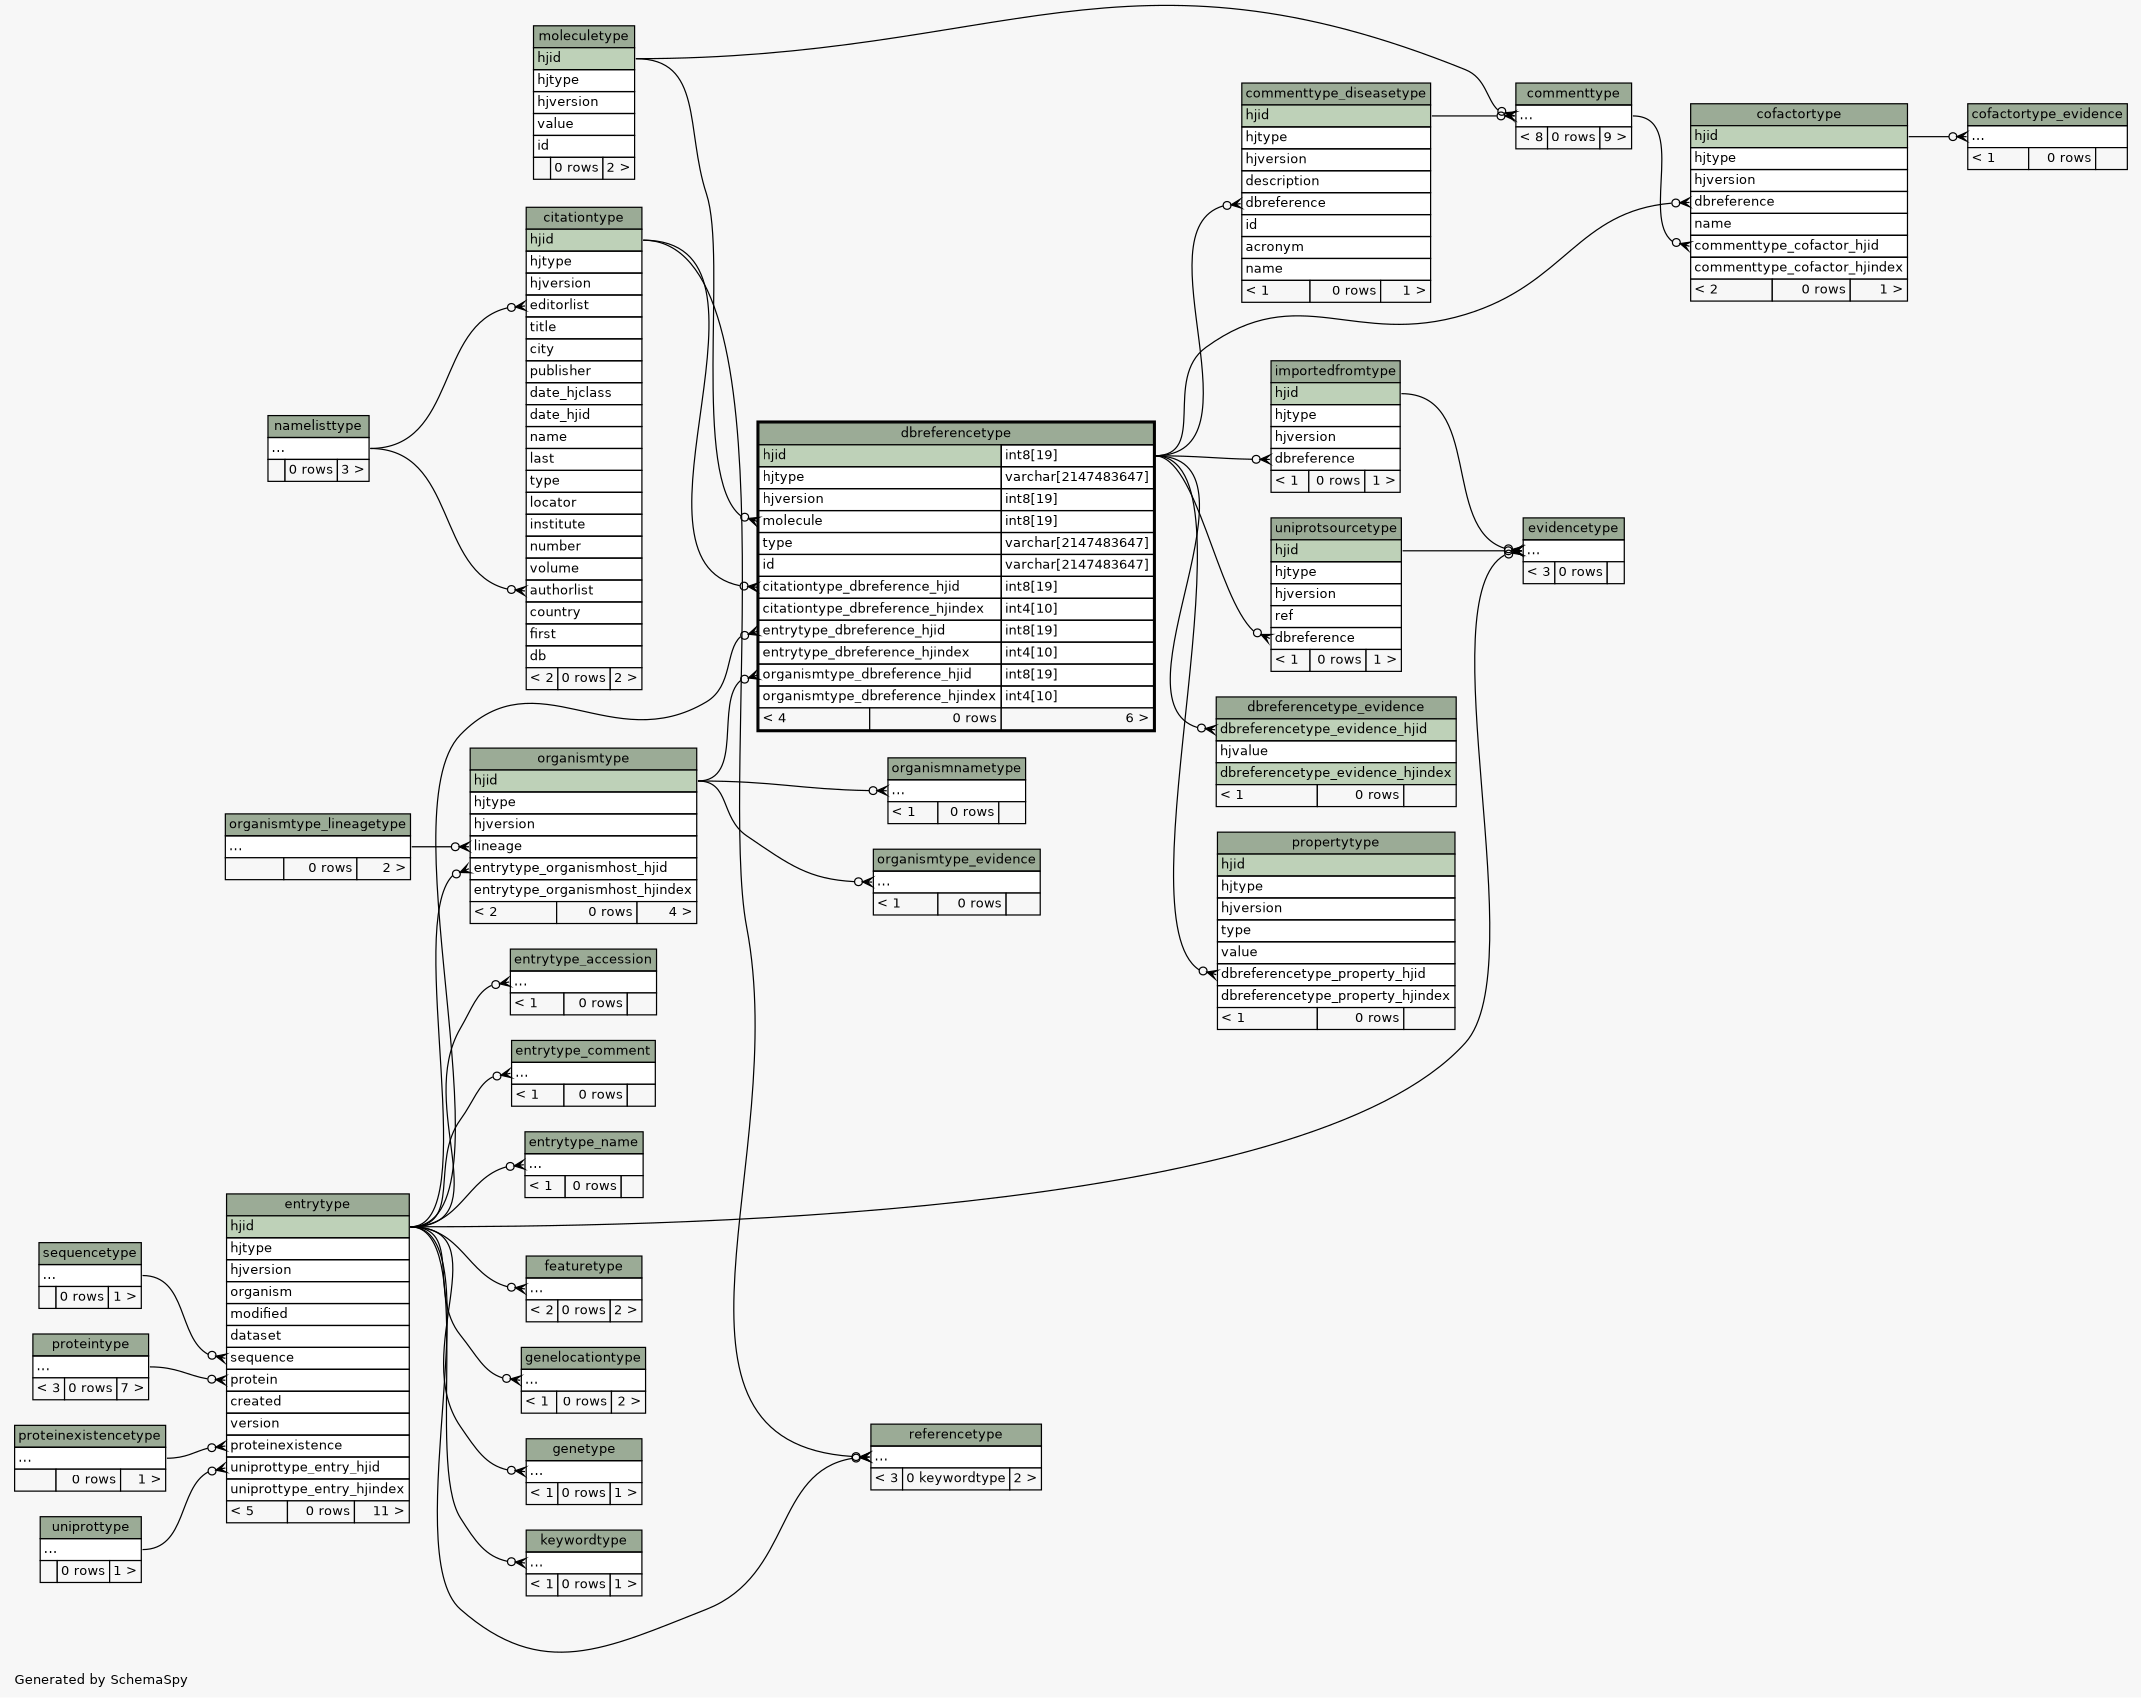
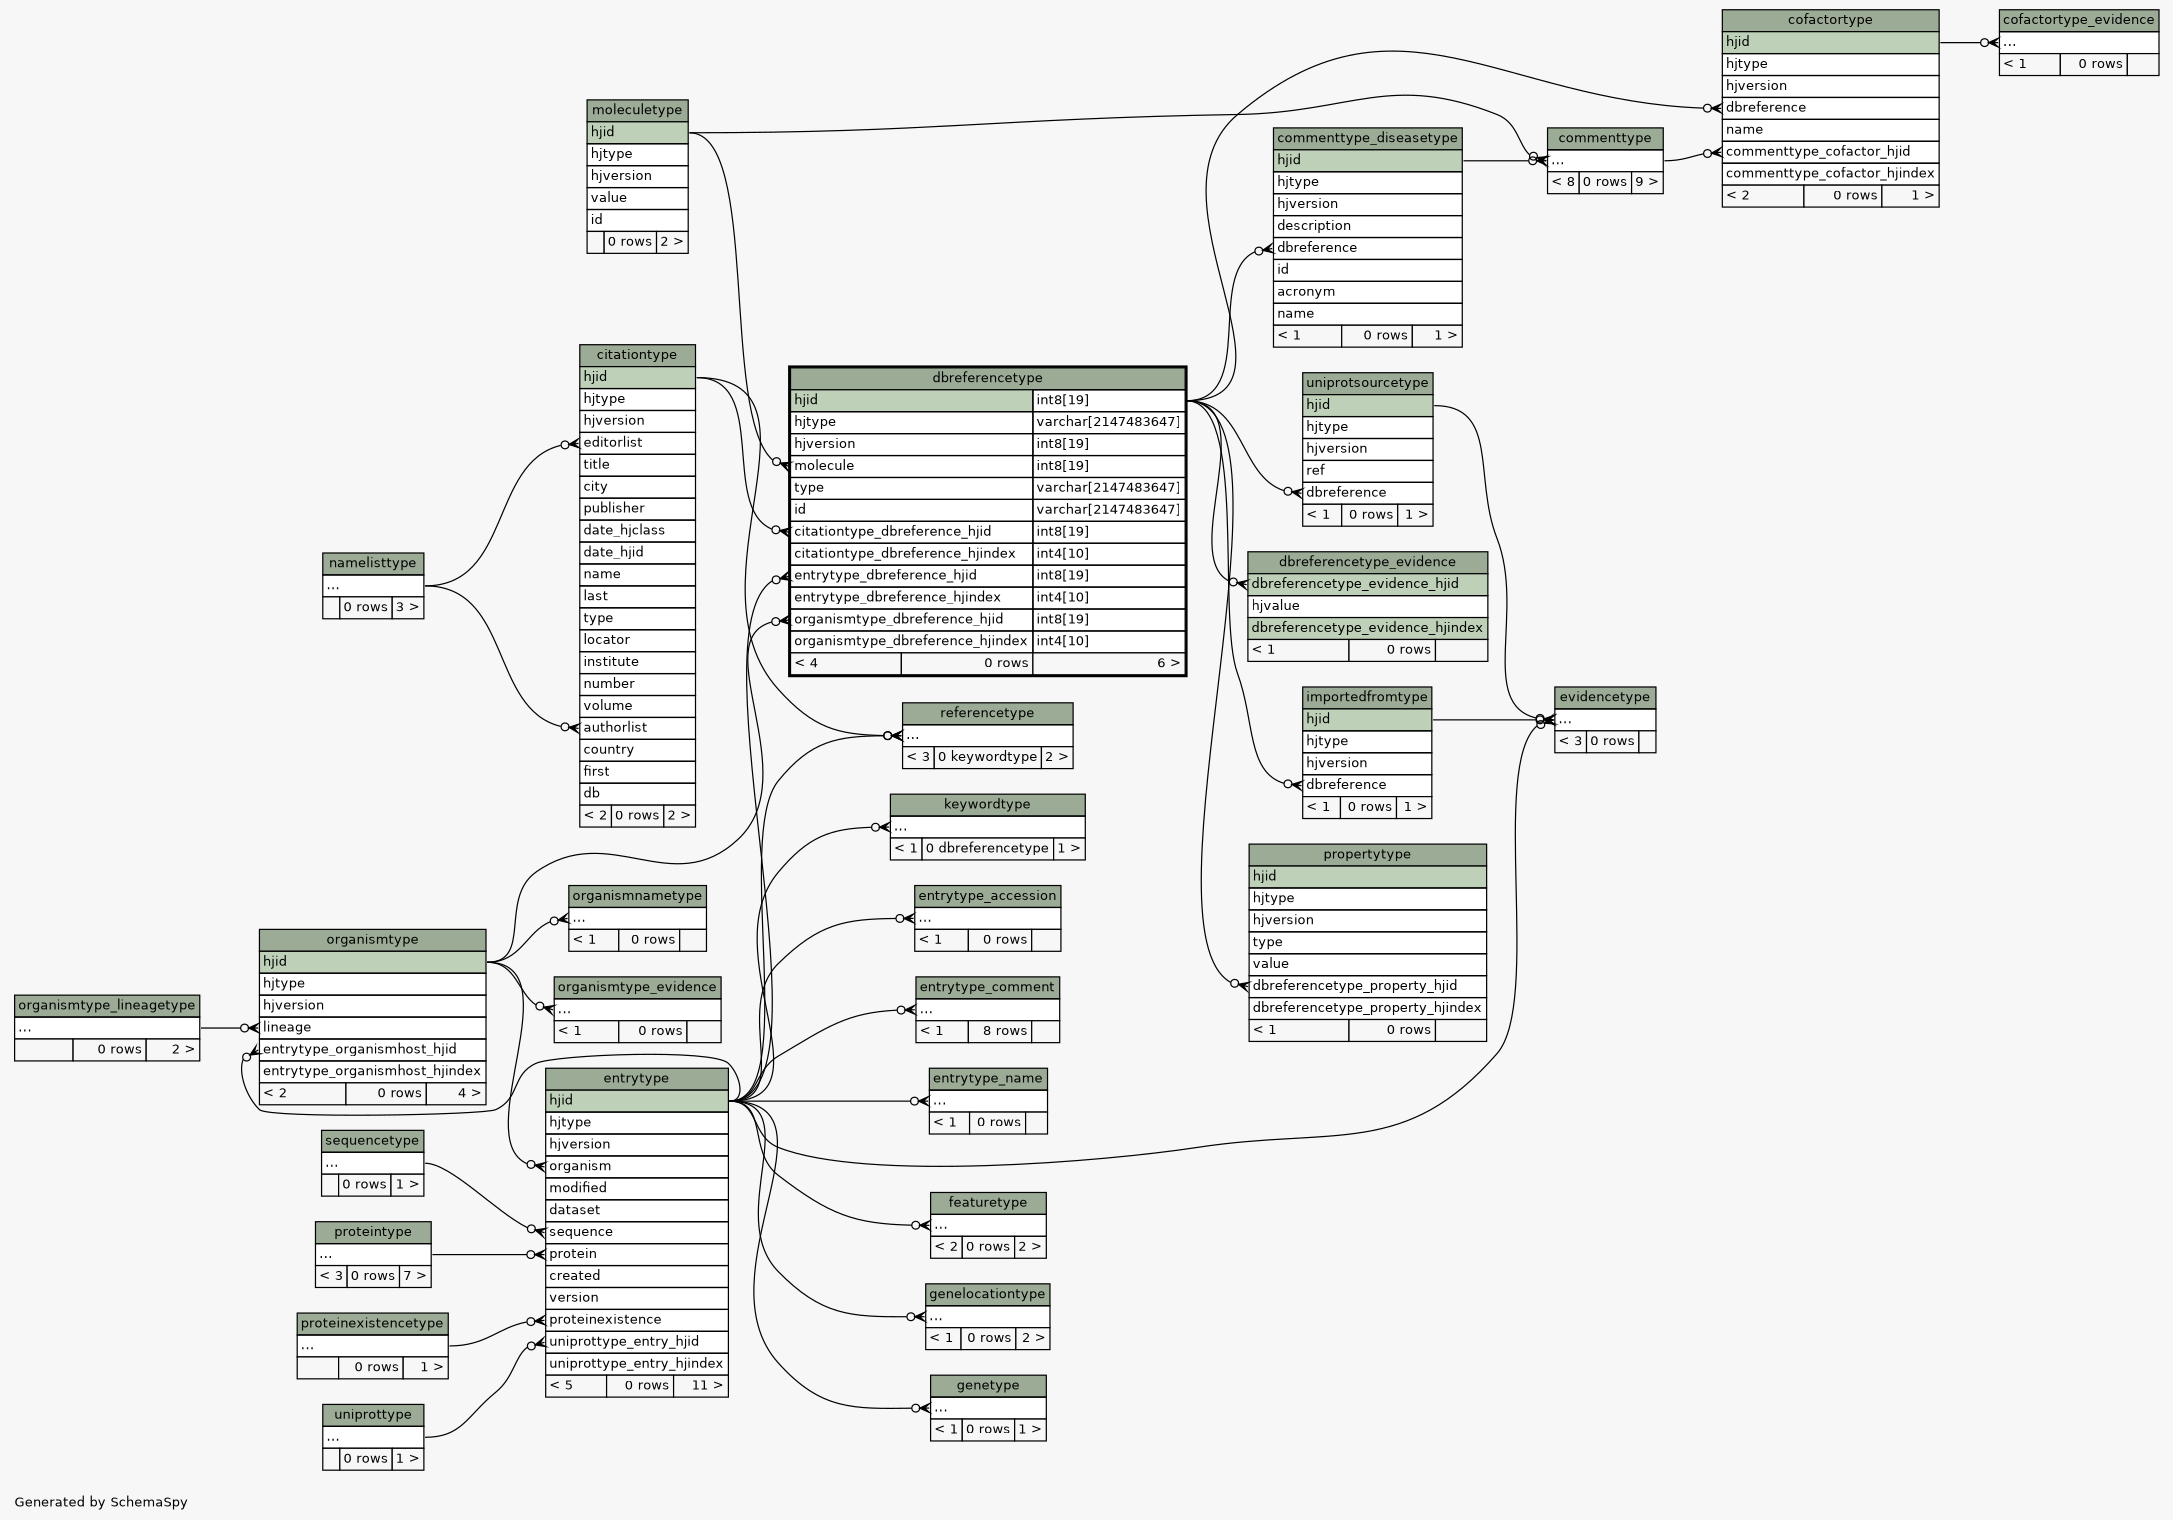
none -> (517, 1056)
(601, 1095) -> (1006, 1031)
(584, 1584) -> (988, 848)
